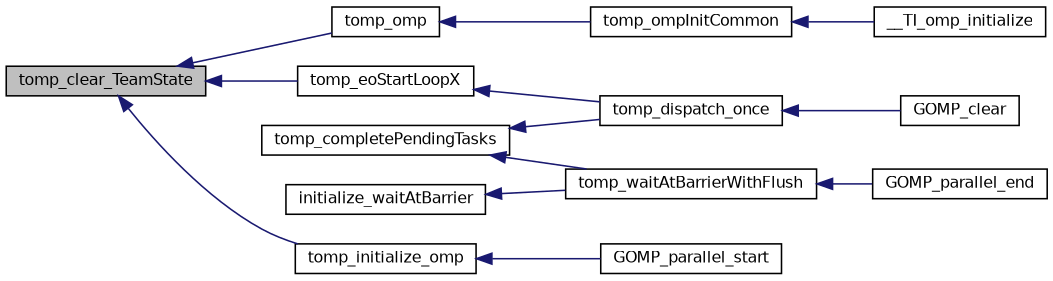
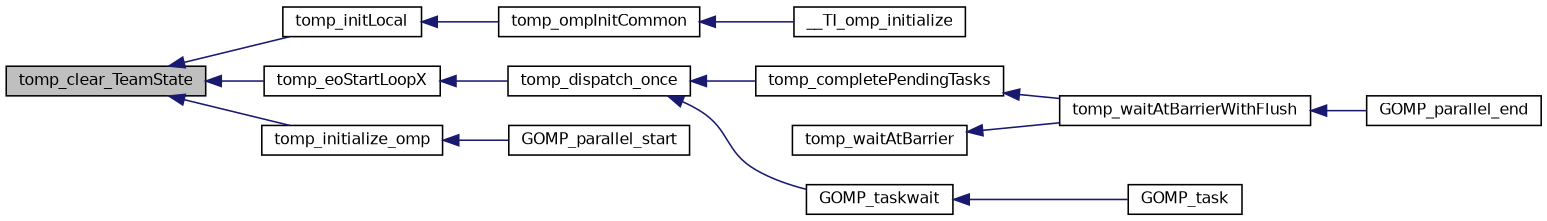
(386, 22) -> (352, 22)
(960, 111) -> (880, 199)
(563, 123) -> (731, 81)
(386, 199) -> (880, 140)
none -> (1185, 199)
